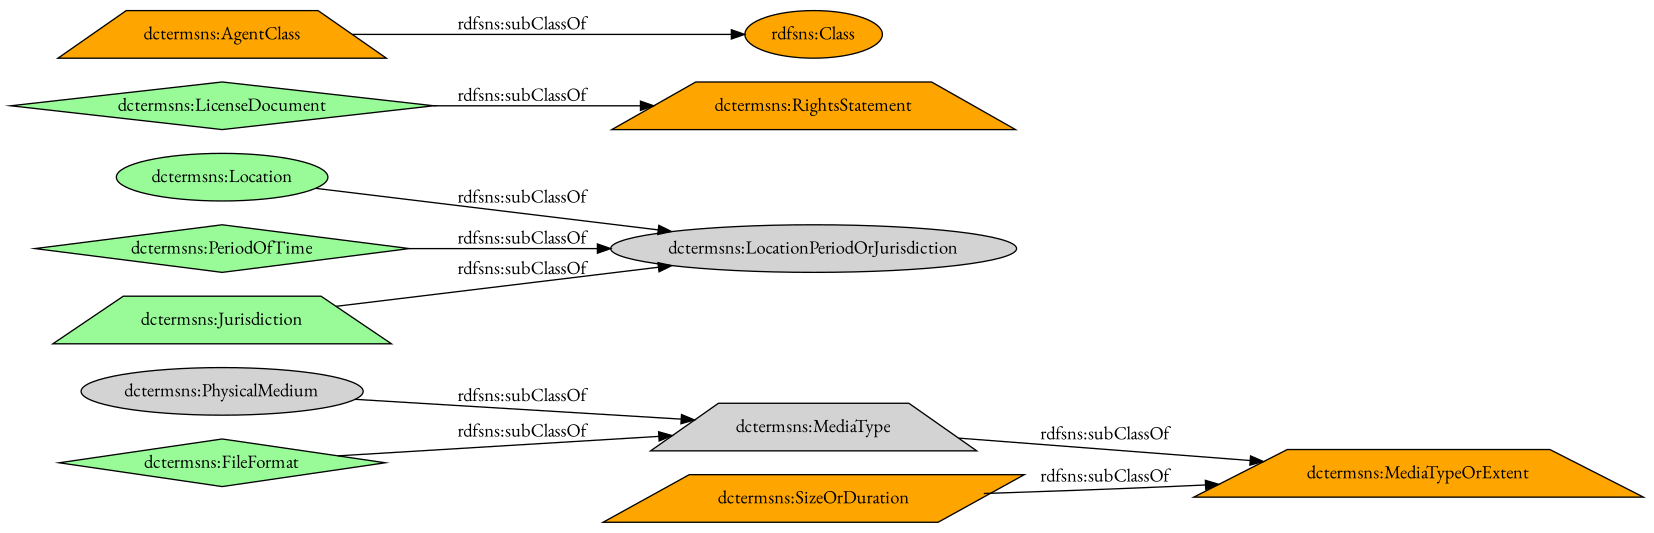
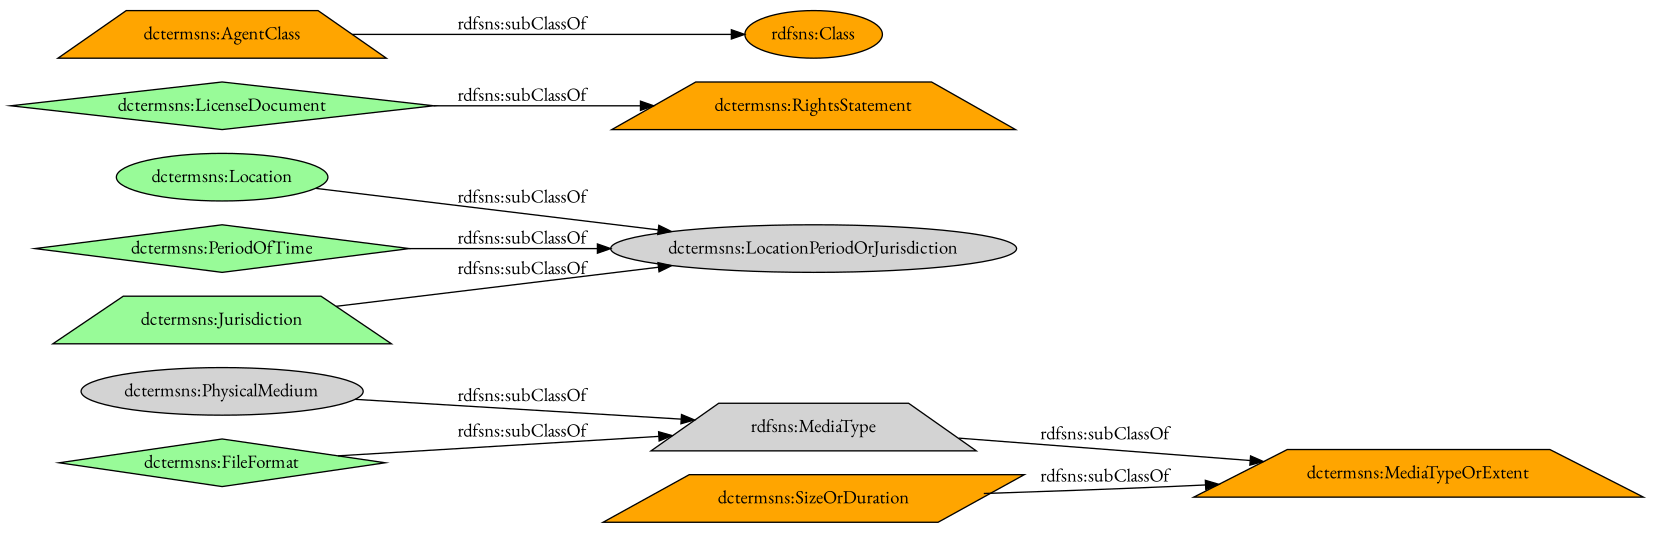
(814, 427) -> (814, 427)
